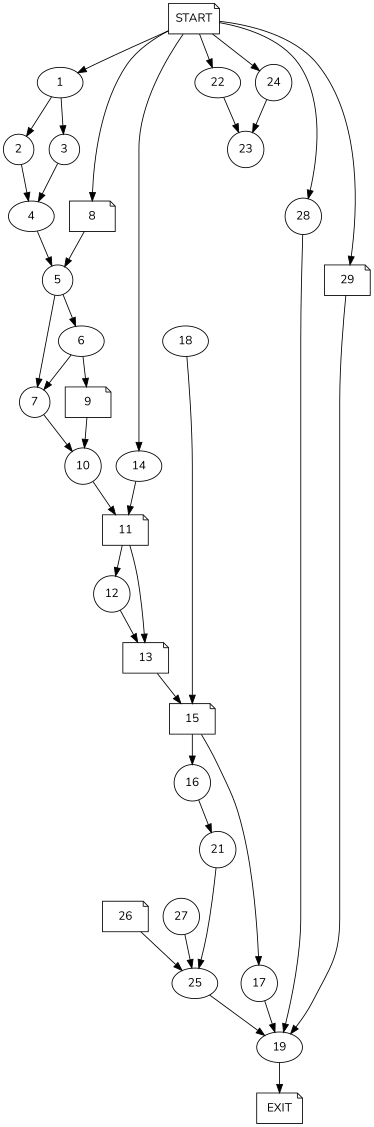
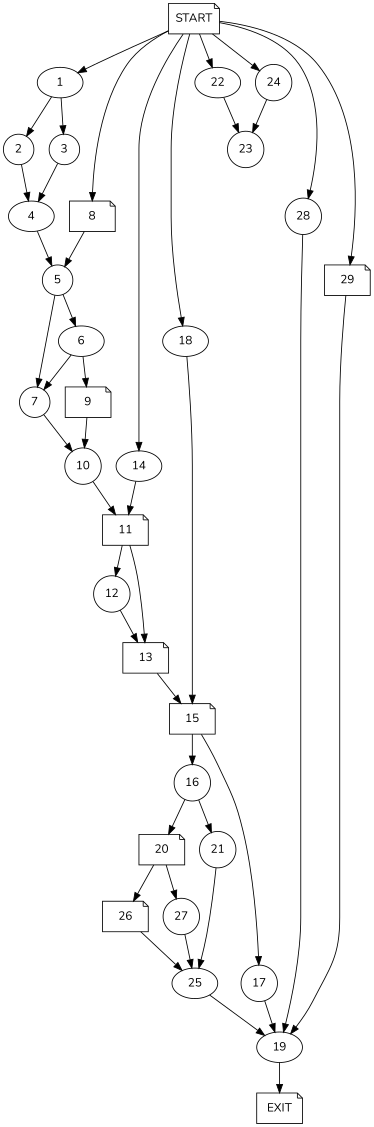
none -> (171, 175)
none -> (162, 850)
